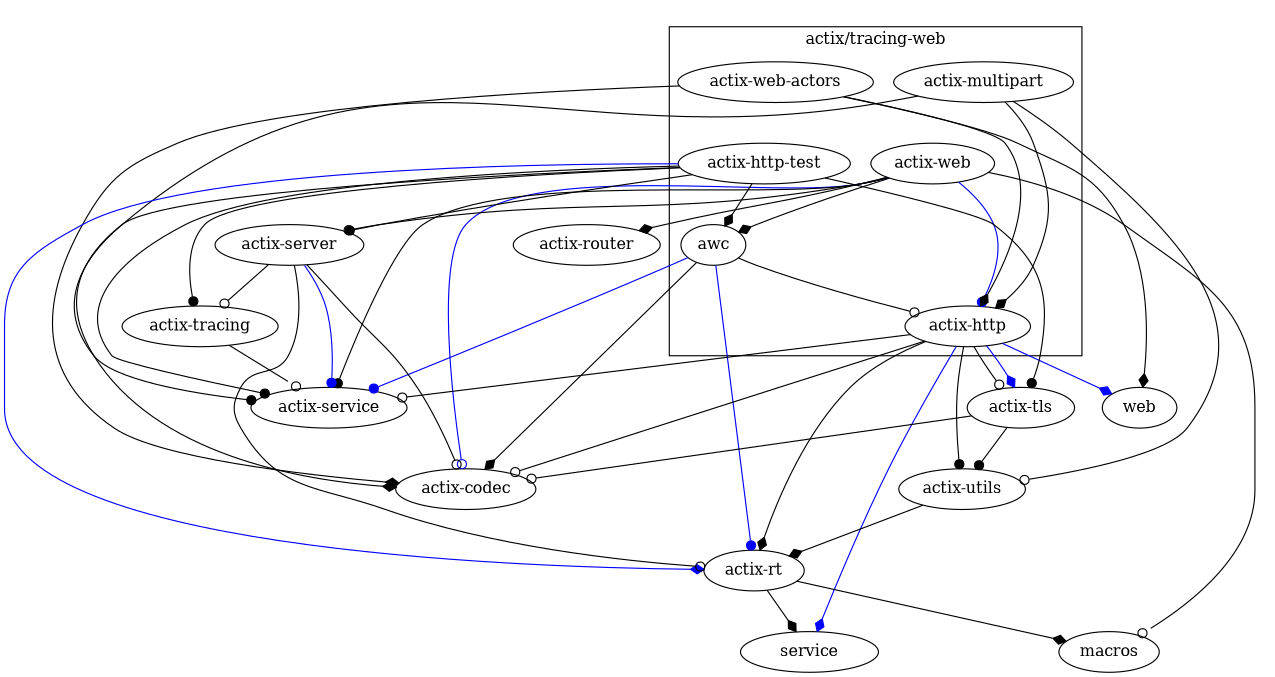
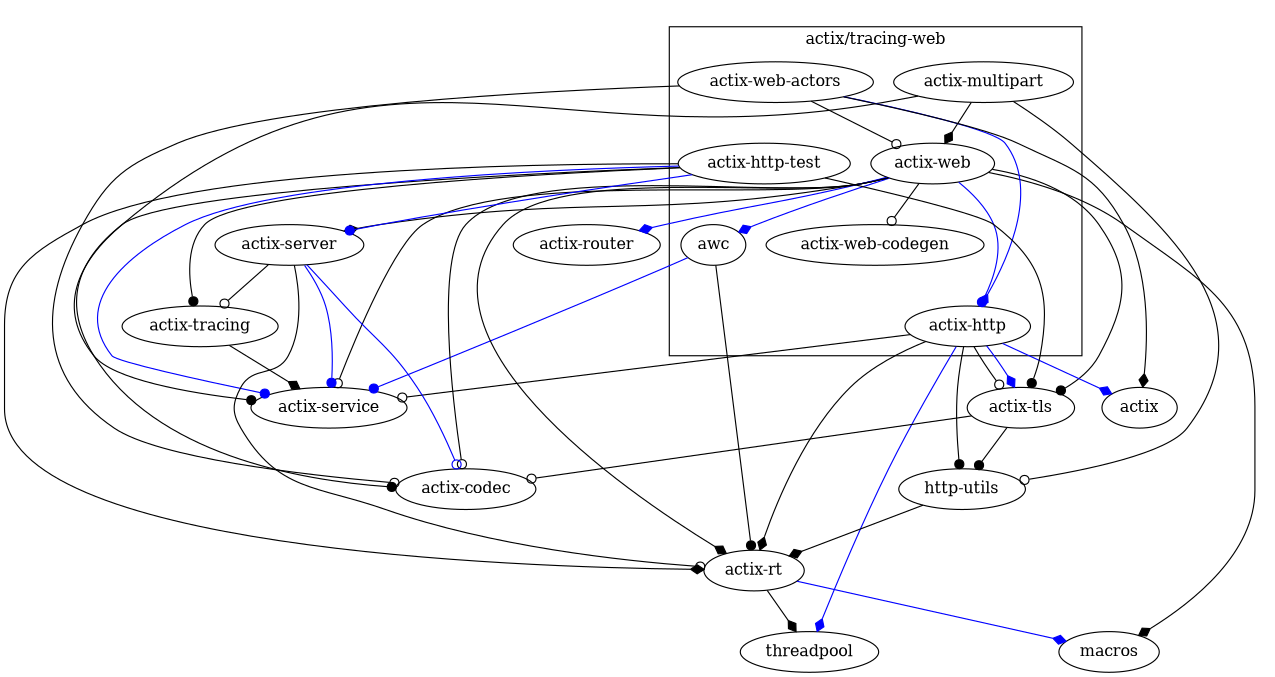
none -> (852, 122)
(1007, 147) -> (1007, 147)
(119, 176) -> (119, 176)
(742, 199) -> none
(523, 200) -> (523, 200)
(820, 201) -> (820, 201)
(1048, 201) -> (962, 117)
(764, 204) -> (764, 204)
(621, 206) -> (621, 206)
(160, 211) -> (160, 211)
(188, 224) -> (188, 224)
(464, 228) -> (464, 228)
(412, 235) -> (412, 235)
none -> (494, 241)
none -> (875, 245)
none -> (1115, 253)
(823, 287) -> none
(1247, 348) -> (1247, 348)
(392, 354) -> (392, 354)
(596, 361) -> none
(259, 363) -> (259, 363)
(5, 365) -> (5, 365)
(722, 406) -> none
(1140, 408) -> (1140, 408)
(734, 410) -> (733, 403)
(962, 489) -> (962, 489)
(925, 610) -> (925, 610)
(809, 652) -> (809, 652)
